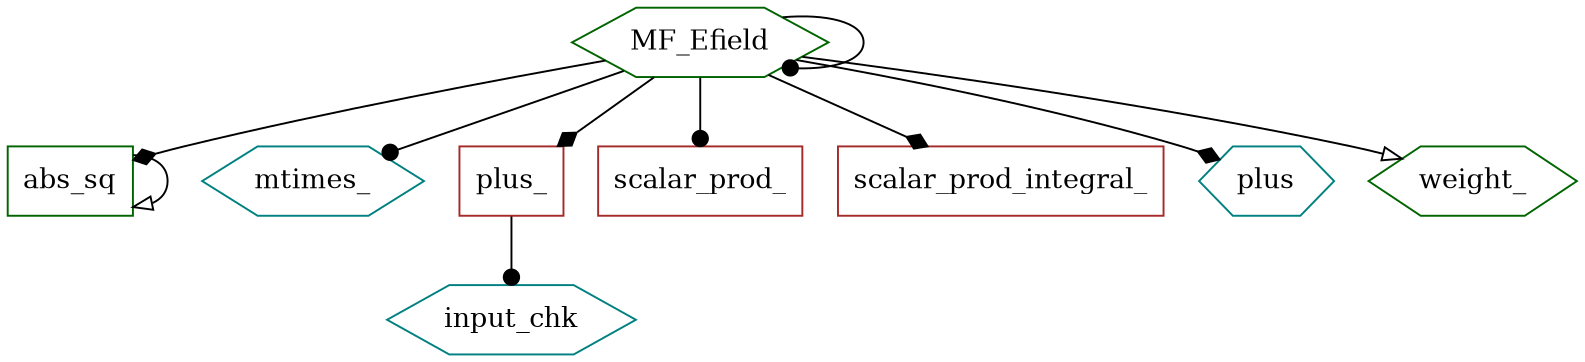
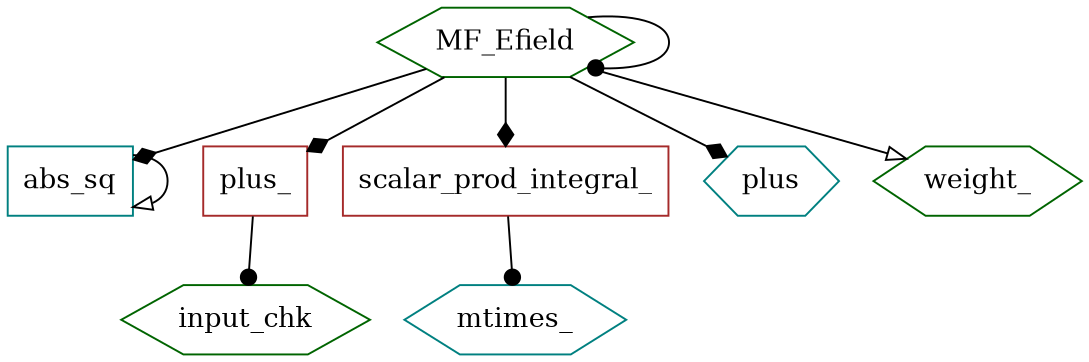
(511, 110) -> (510, 243)
(70, 181) -> (70, 181)
(700, 181) -> none
(511, 320) -> (246, 320)
